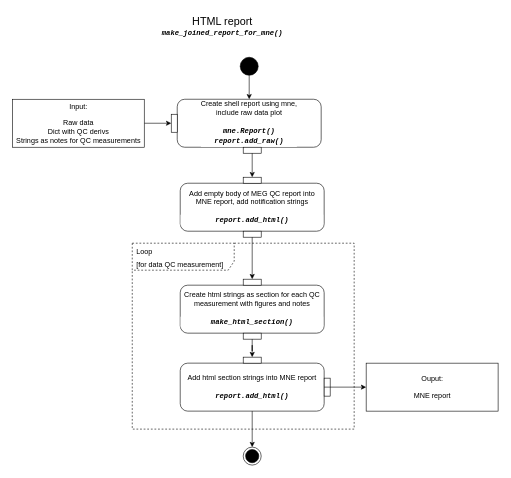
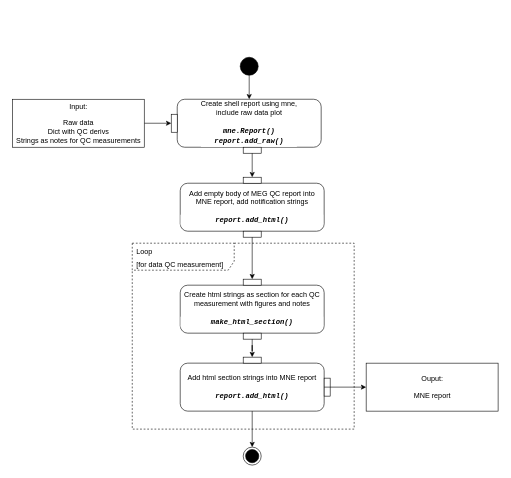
(222, 27) -> none
